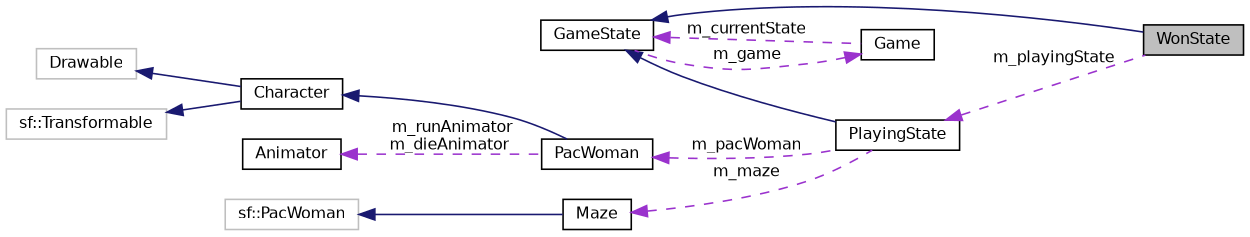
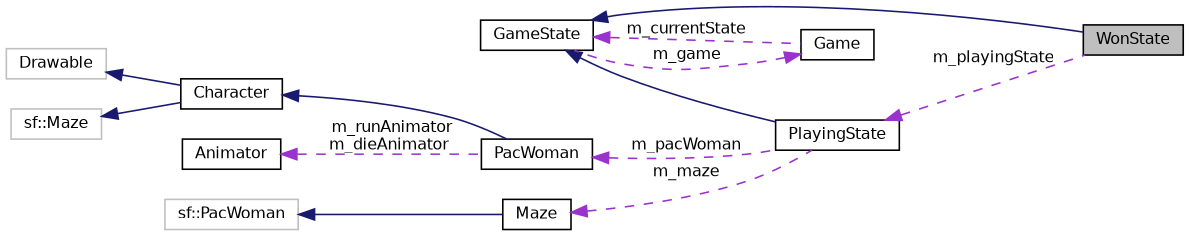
(86, 124) -> (56, 124)
